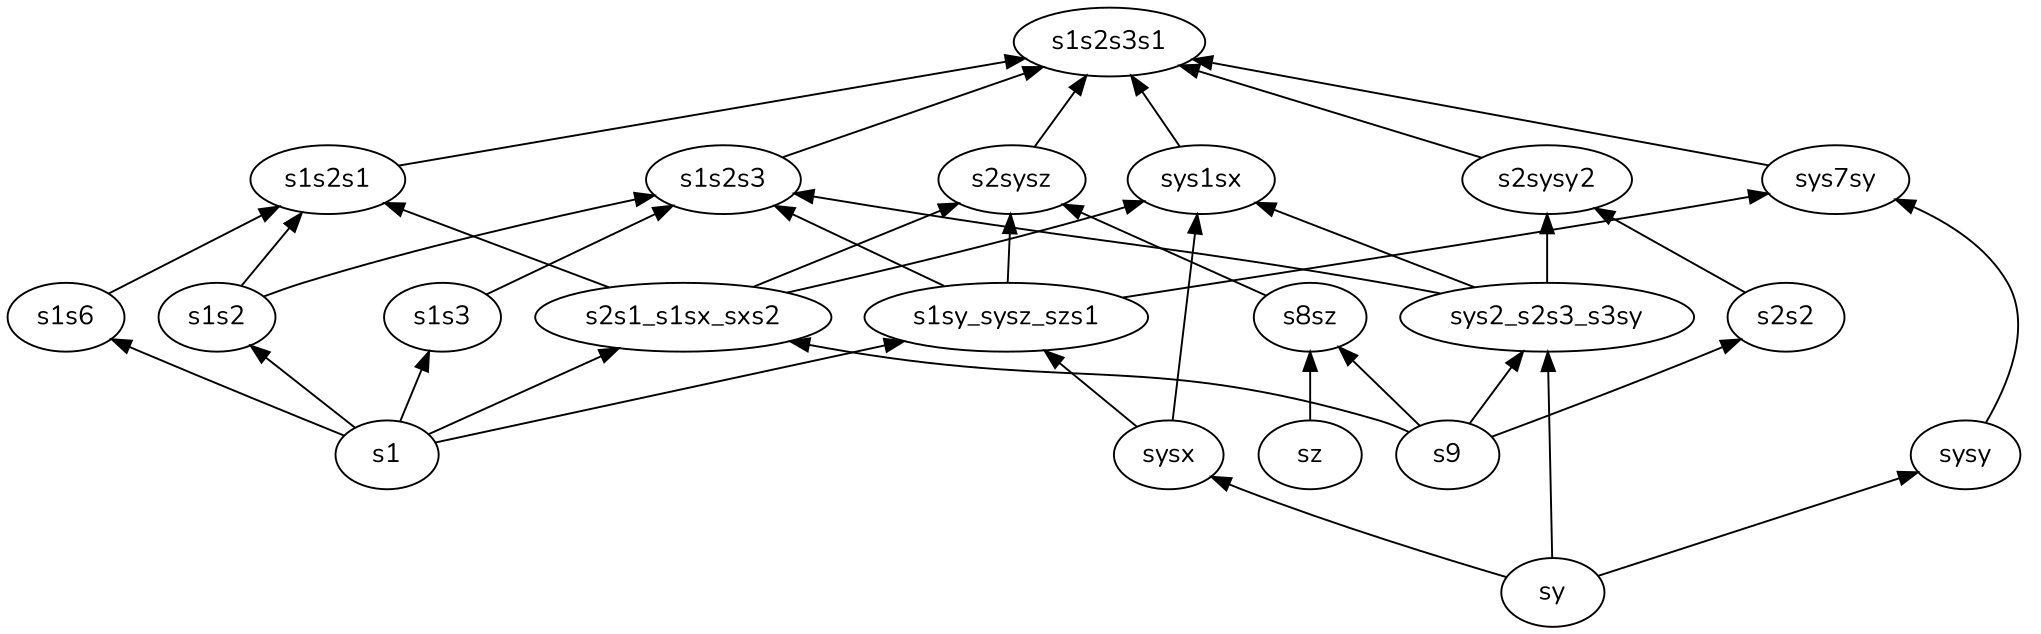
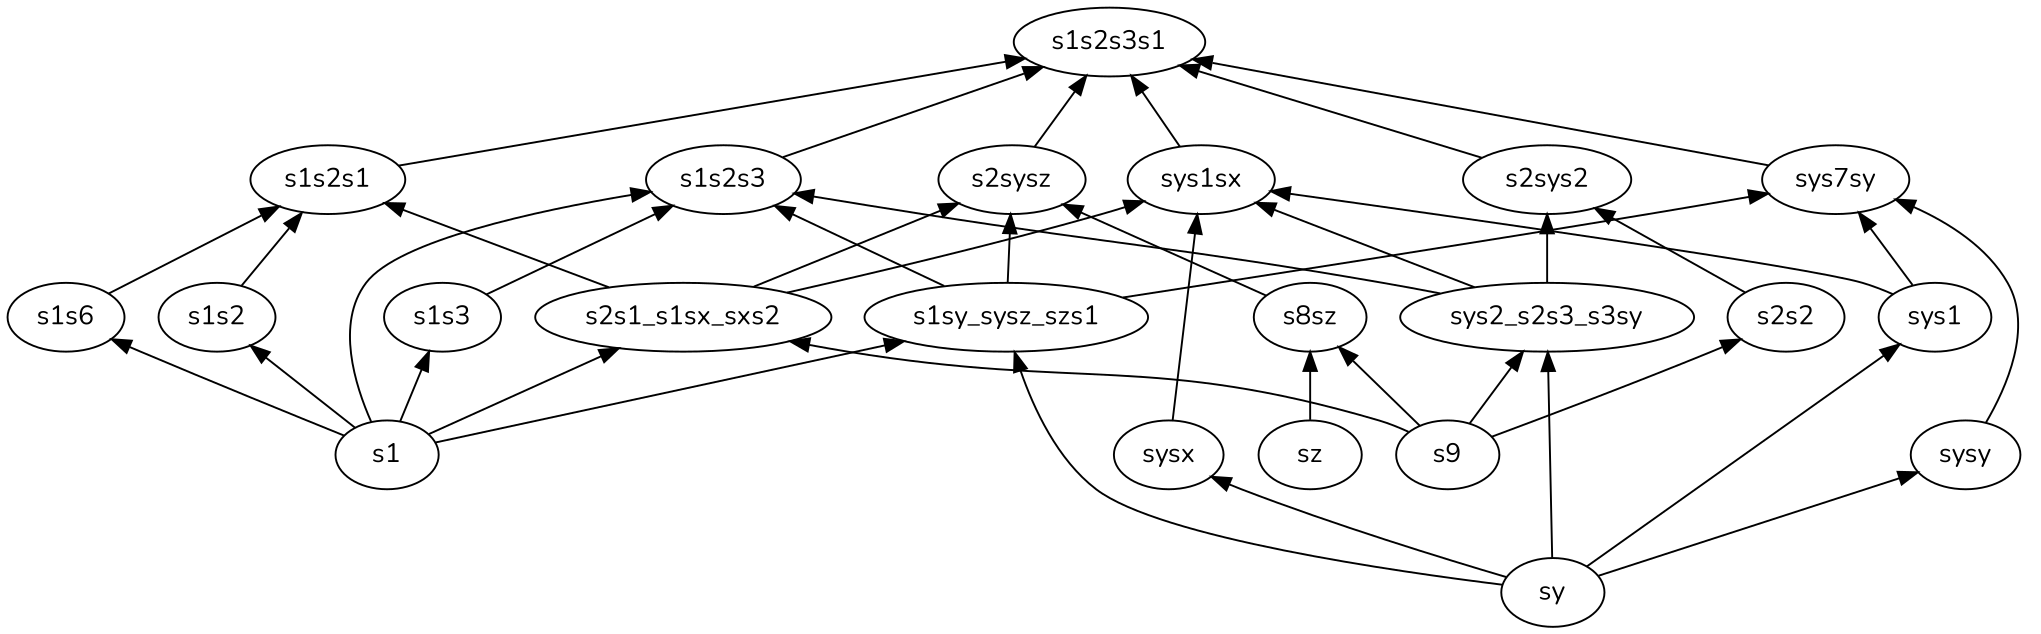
(1547, 180) -> (1547, 180)
(448, 243) -> (424, 247)
none -> (1935, 317)
(1098, 395) -> (1225, 537)
